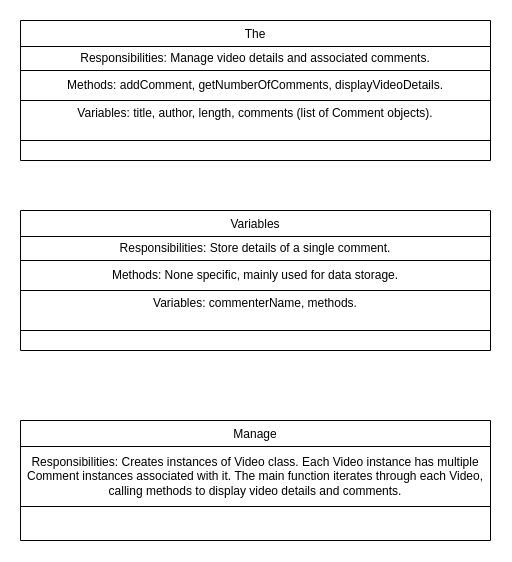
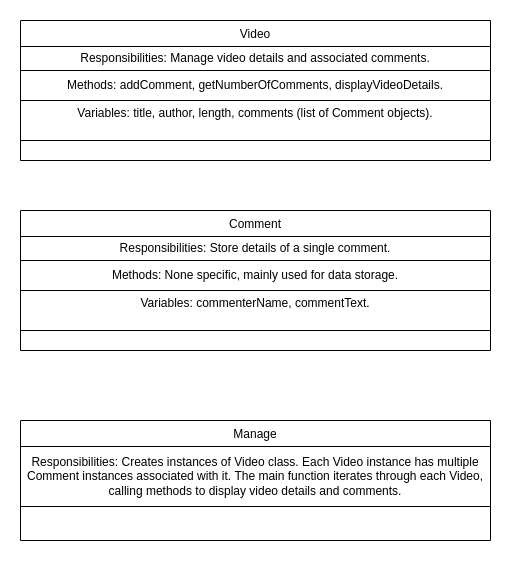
(255, 34) -> (255, 34)
(255, 224) -> (255, 224)
(256, 311) -> (256, 311)
